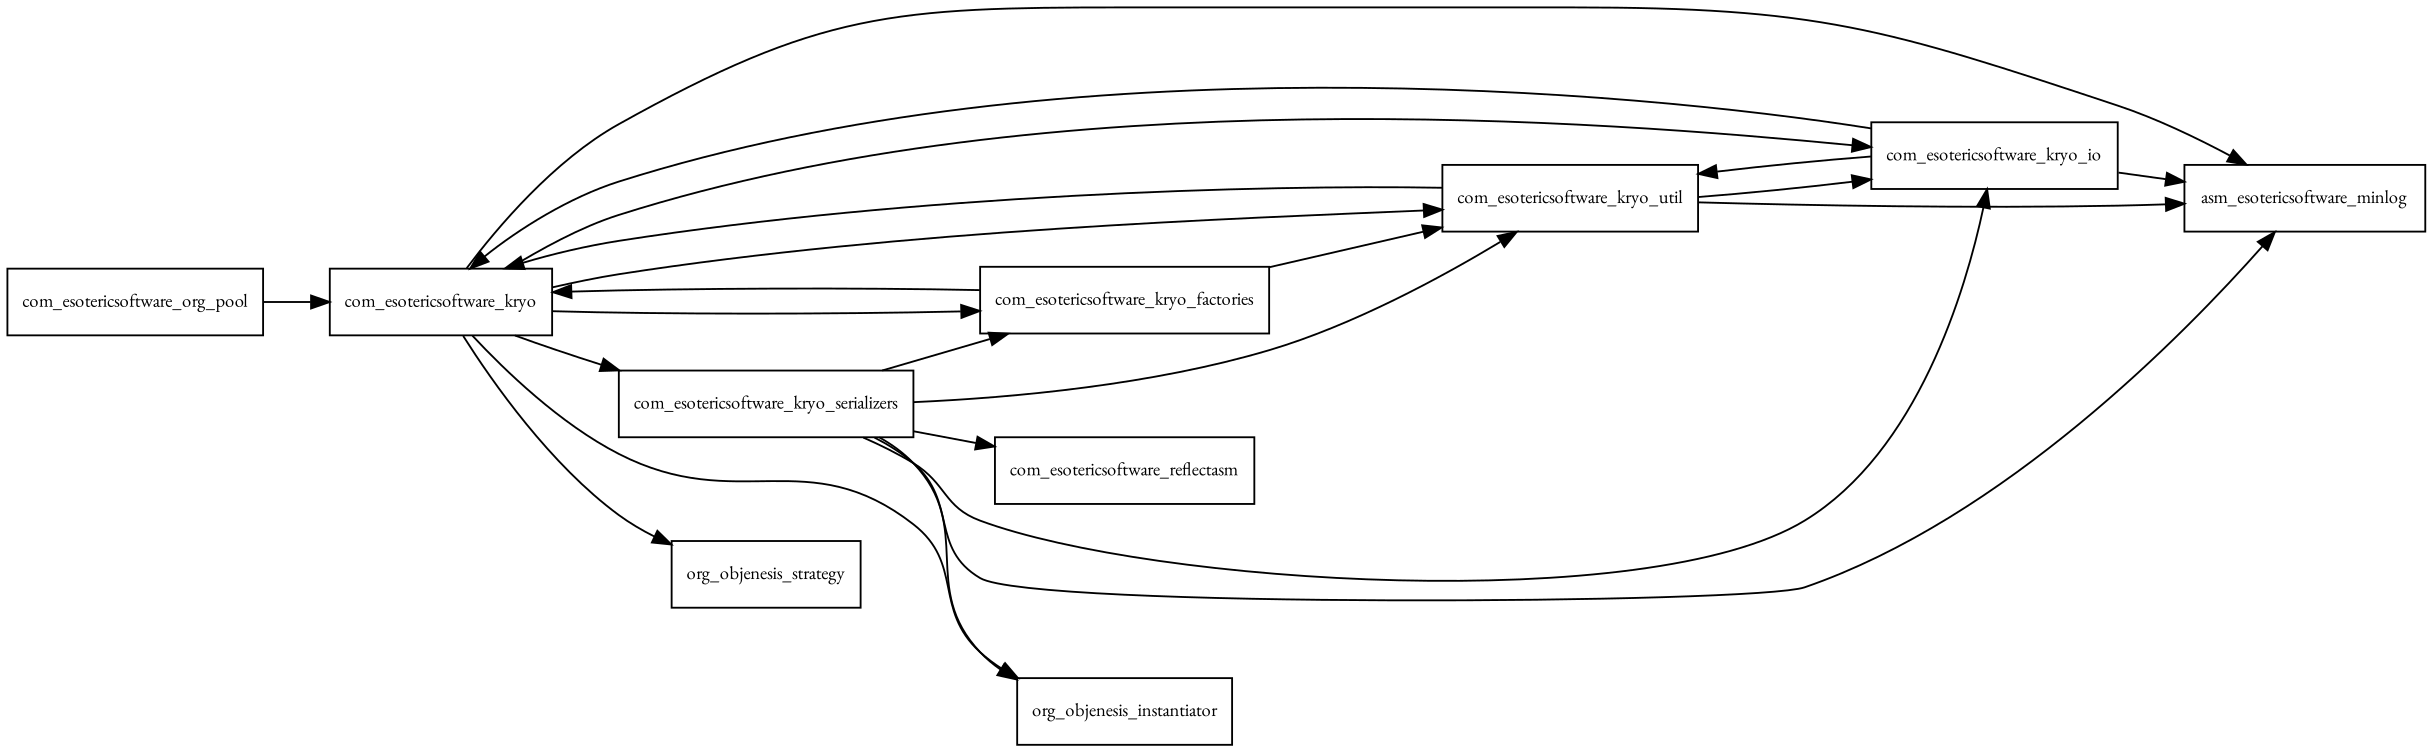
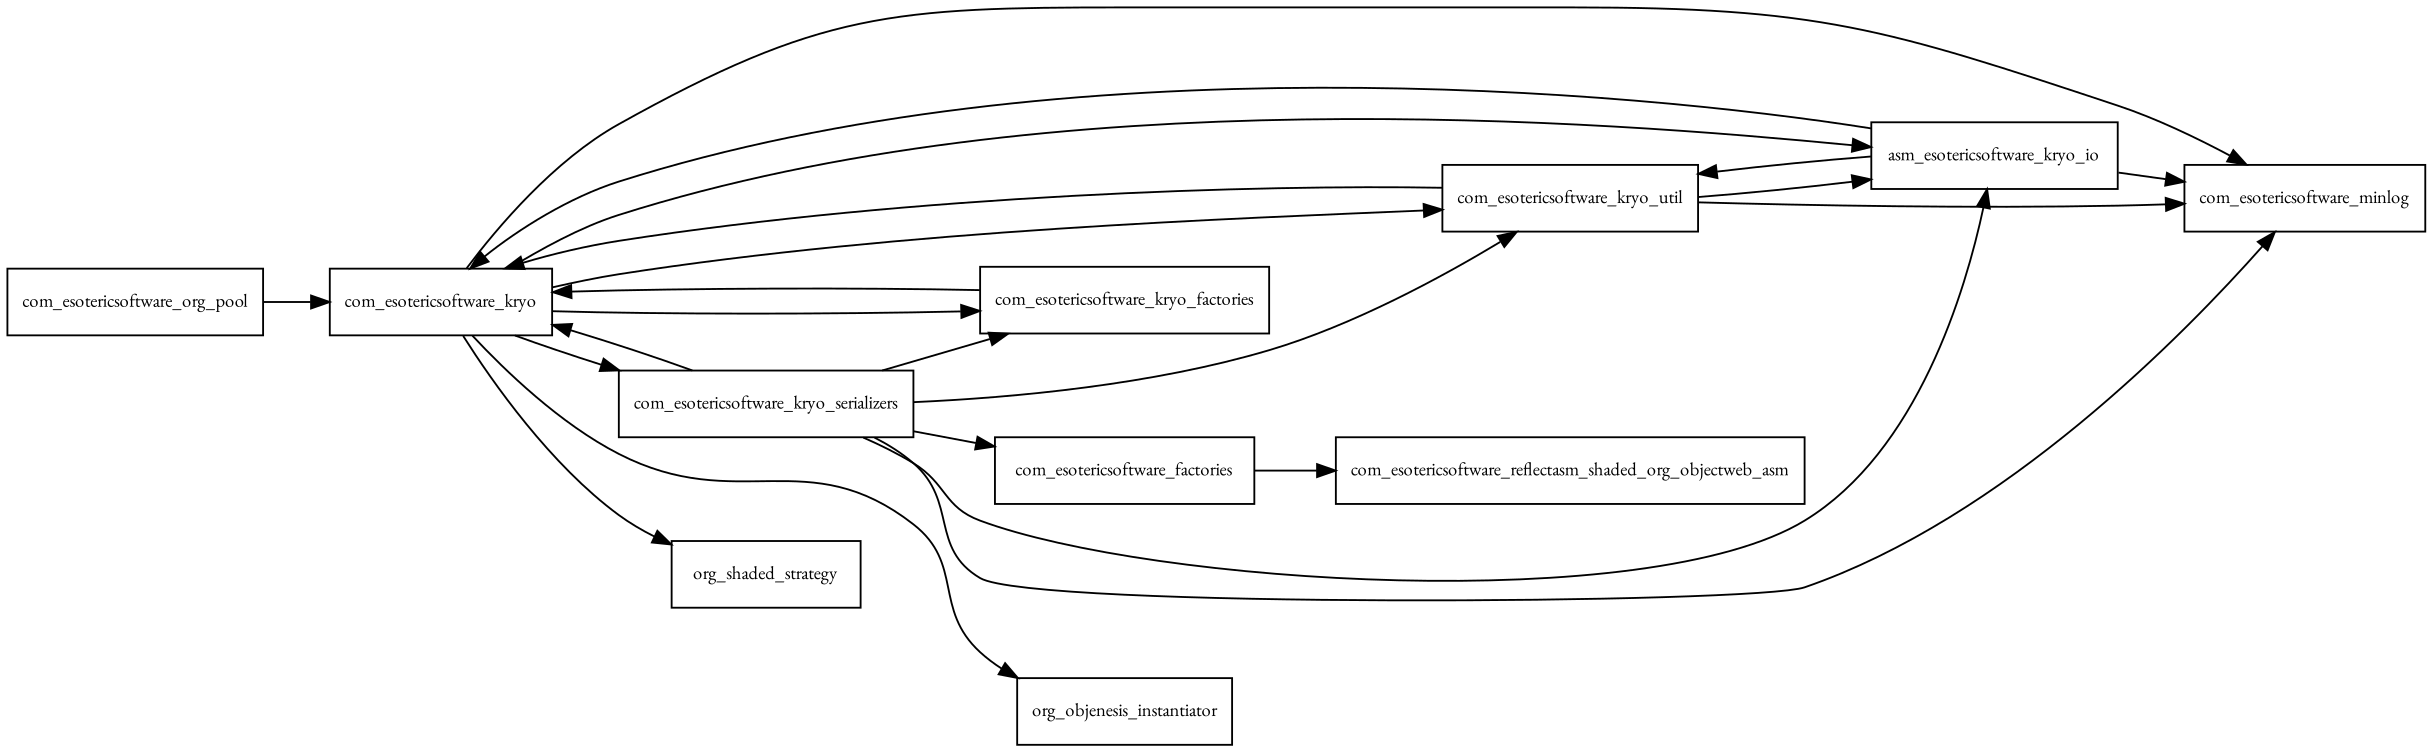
(1995, 156) -> (1995, 156)
(2305, 198) -> (2305, 198)
(1346, 249) -> none
(1125, 471) -> (1125, 471)
none -> (1570, 471)
(946, 550) -> (632, 350)
(766, 574) -> (766, 574)
